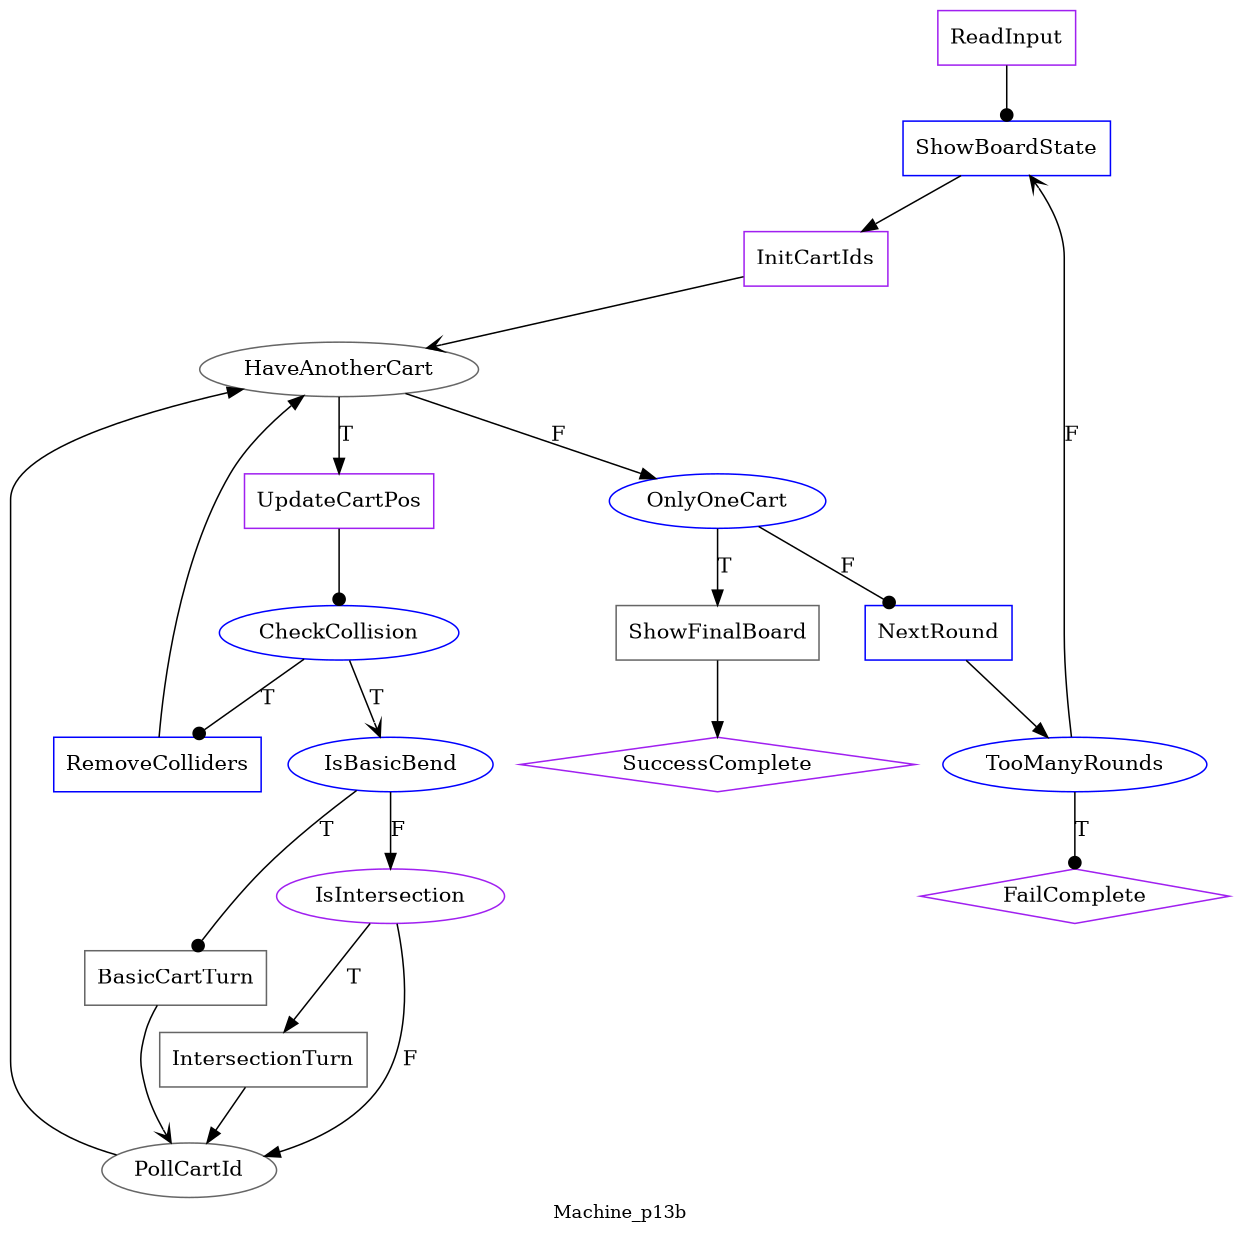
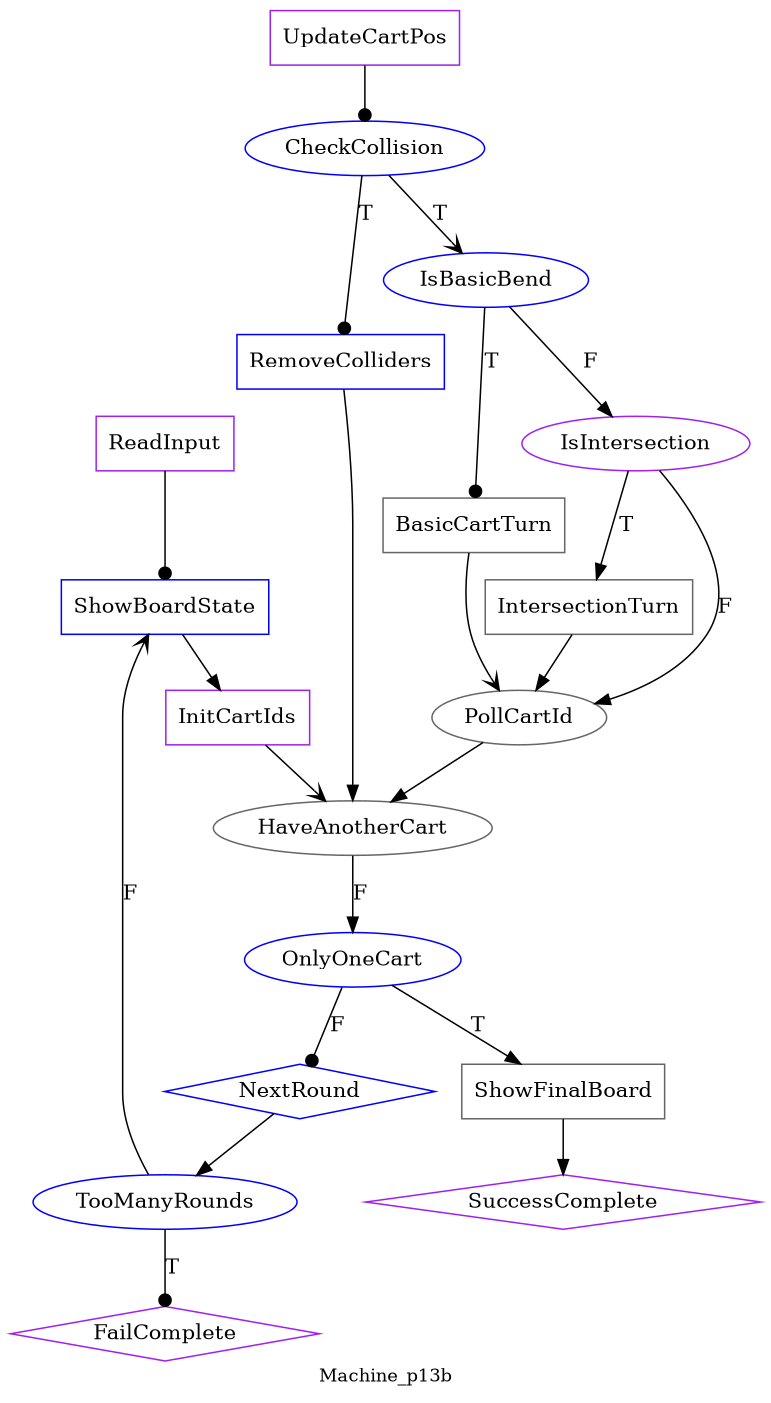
(339, 428) -> none
(939, 633) -> (300, 1092)
